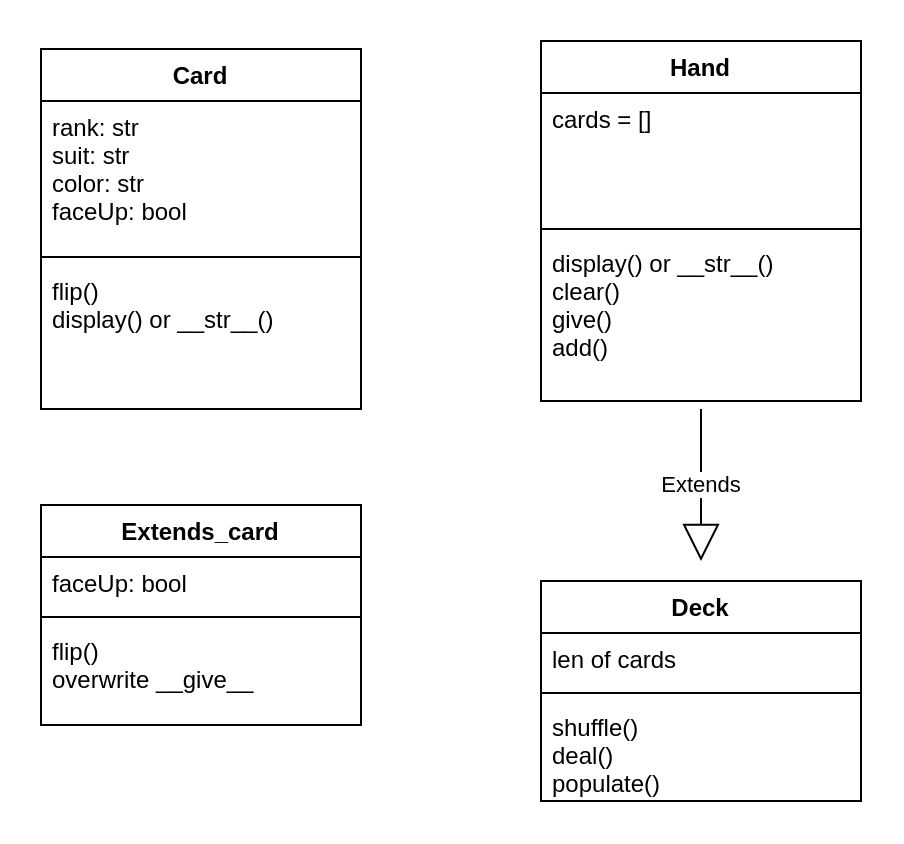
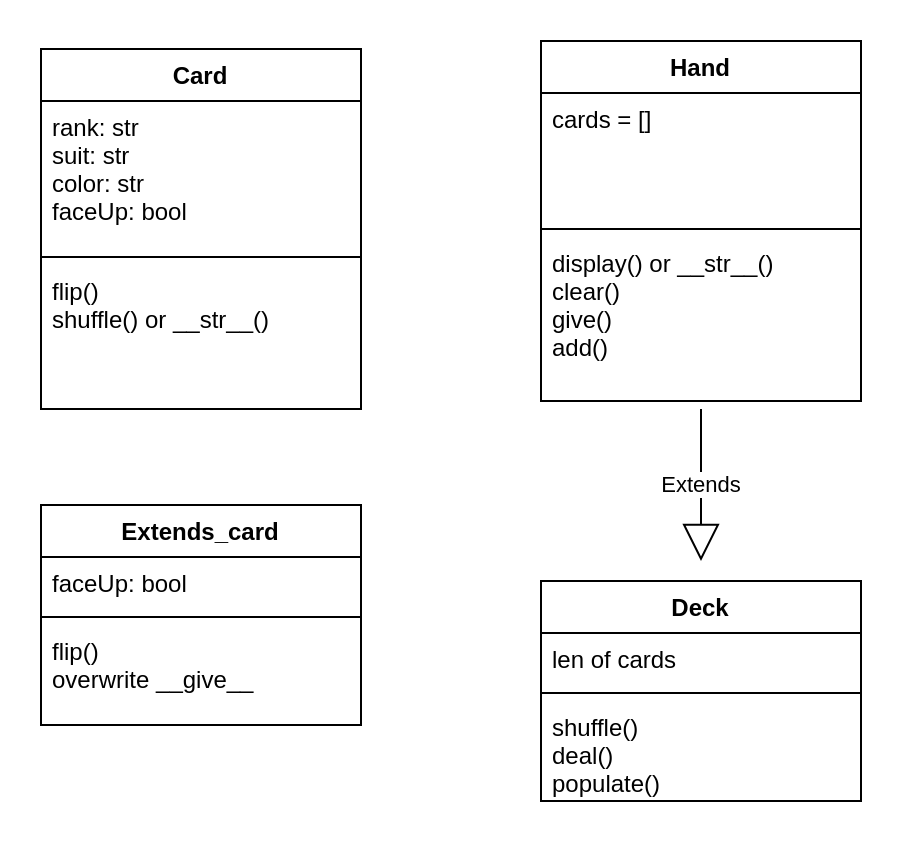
(86, 292) -> (86, 292)
